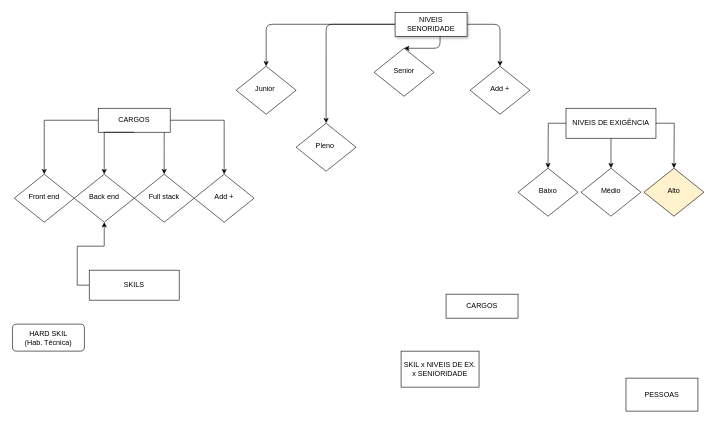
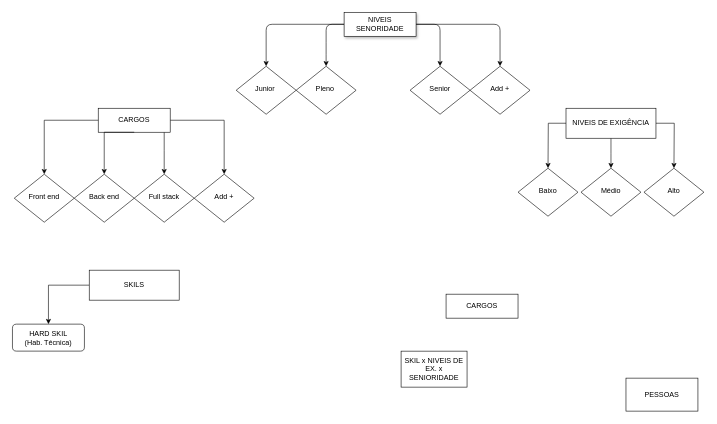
(431, 24) -> (380, 24)
(404, 72) -> (440, 90)
(326, 147) -> (326, 90)
(674, 192) -> (674, 192)
(77, 246) -> (48, 301)
(440, 369) -> (434, 369)
